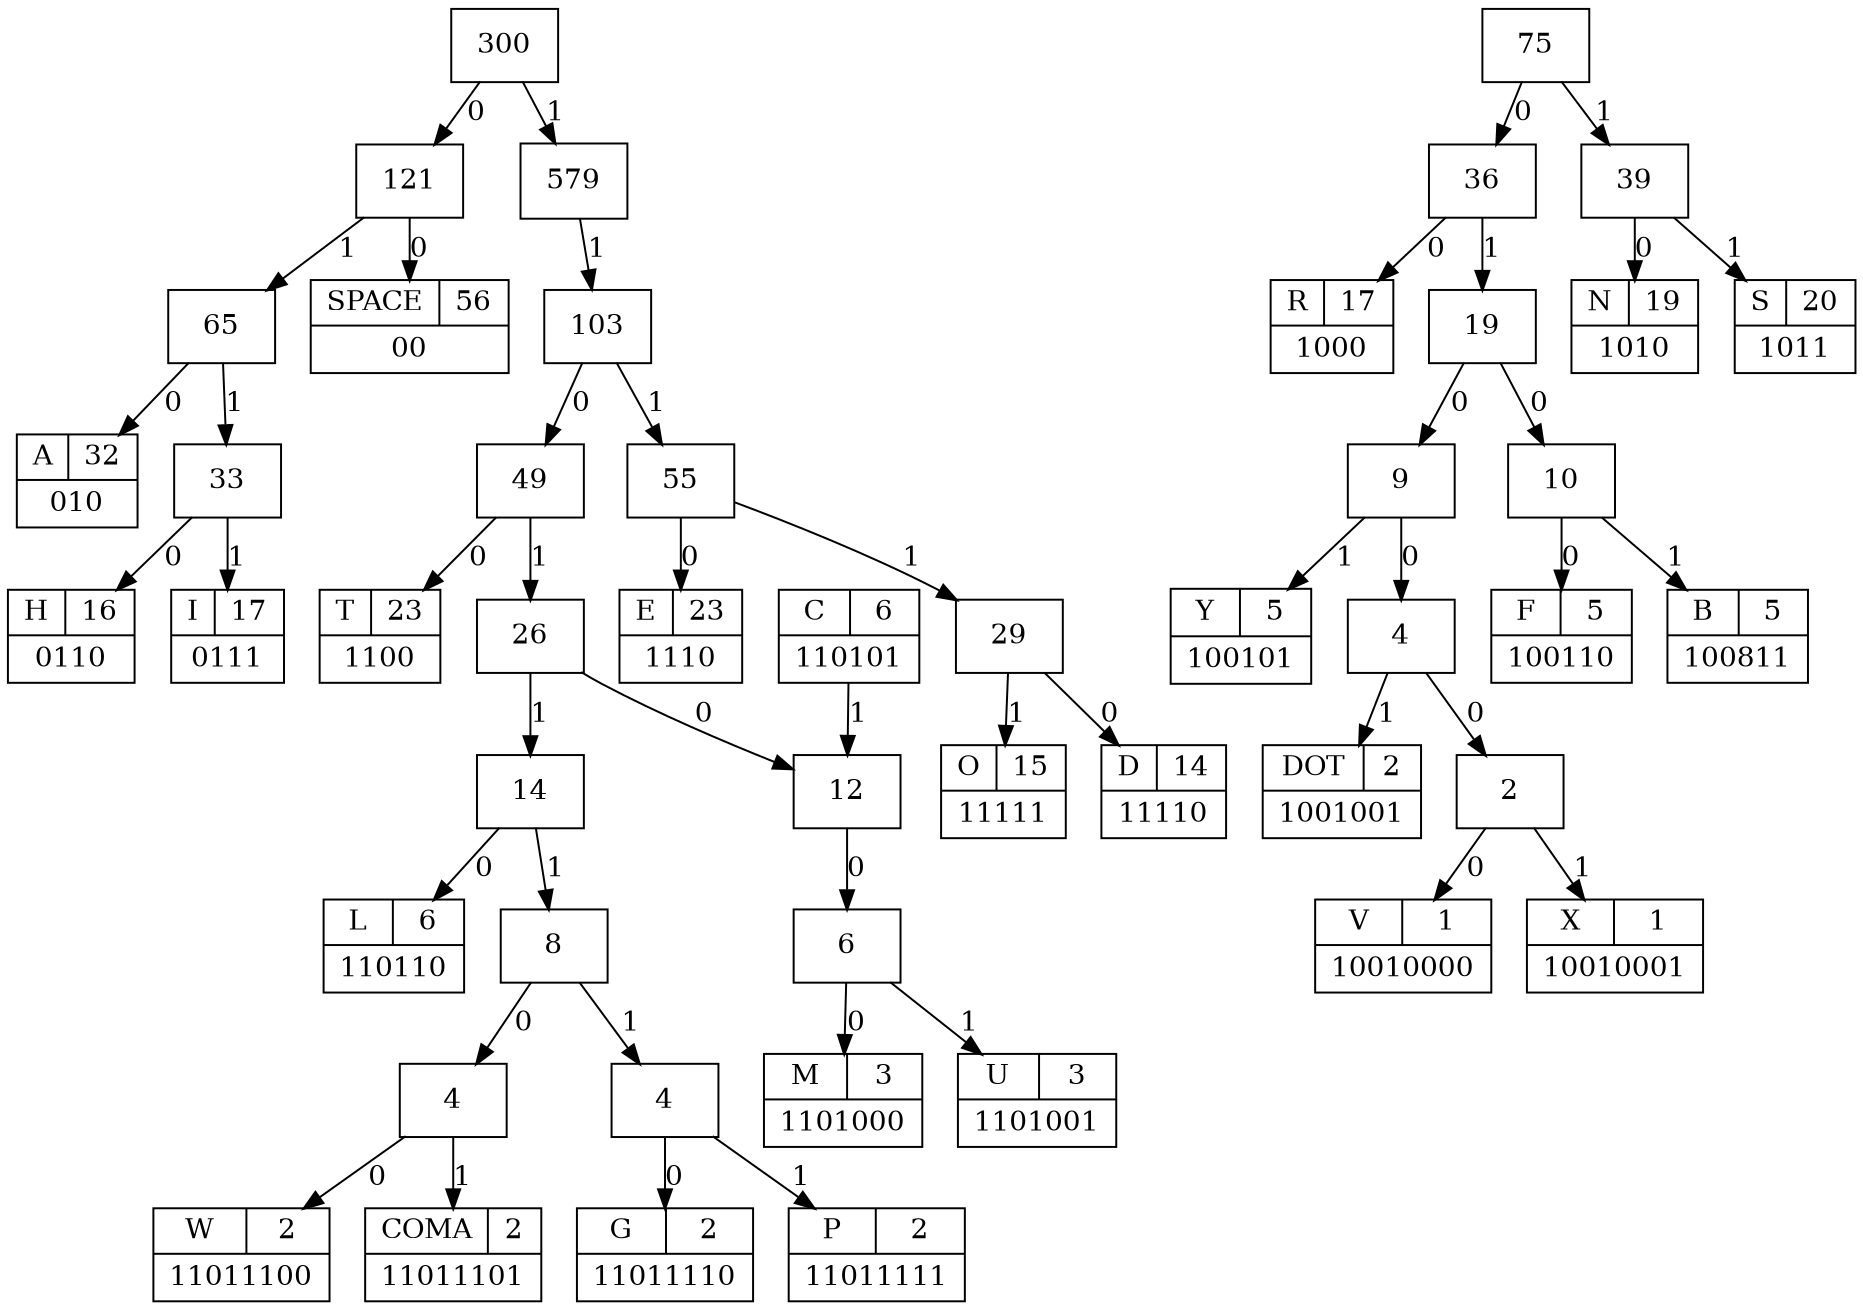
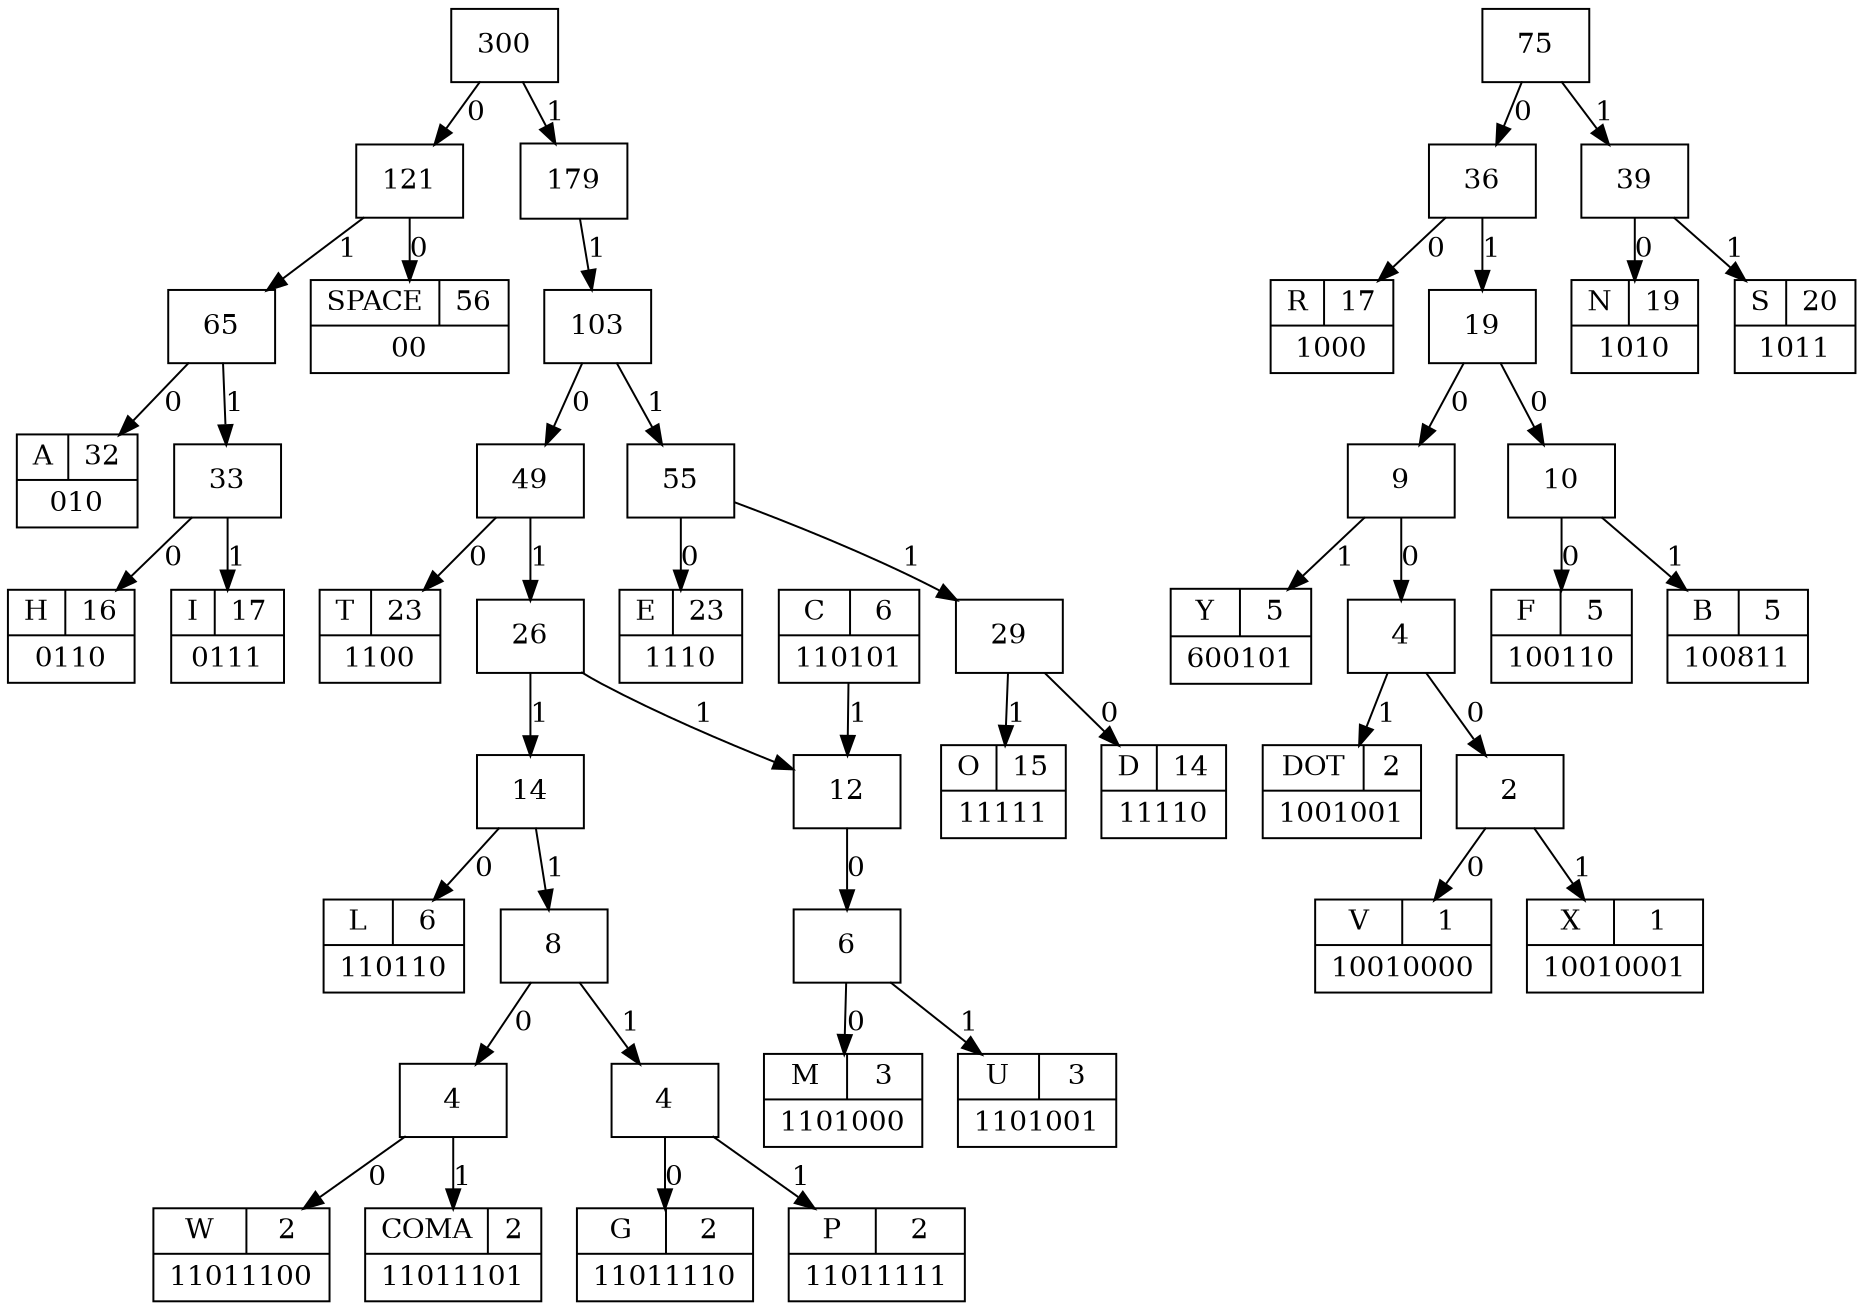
(574, 181) -> (574, 181)
(1241, 659) -> (1241, 659)
(705, 714) -> (705, 714)
